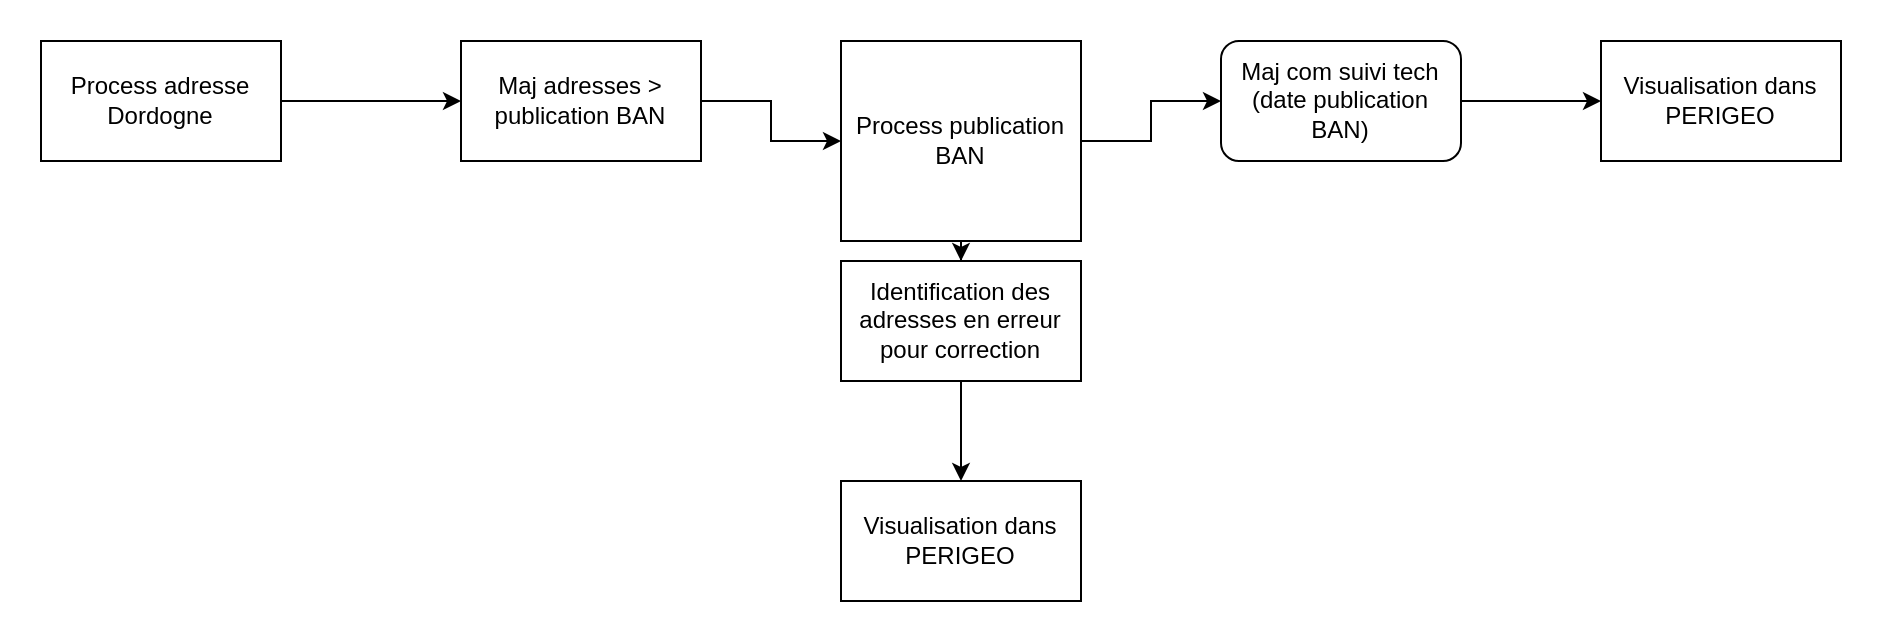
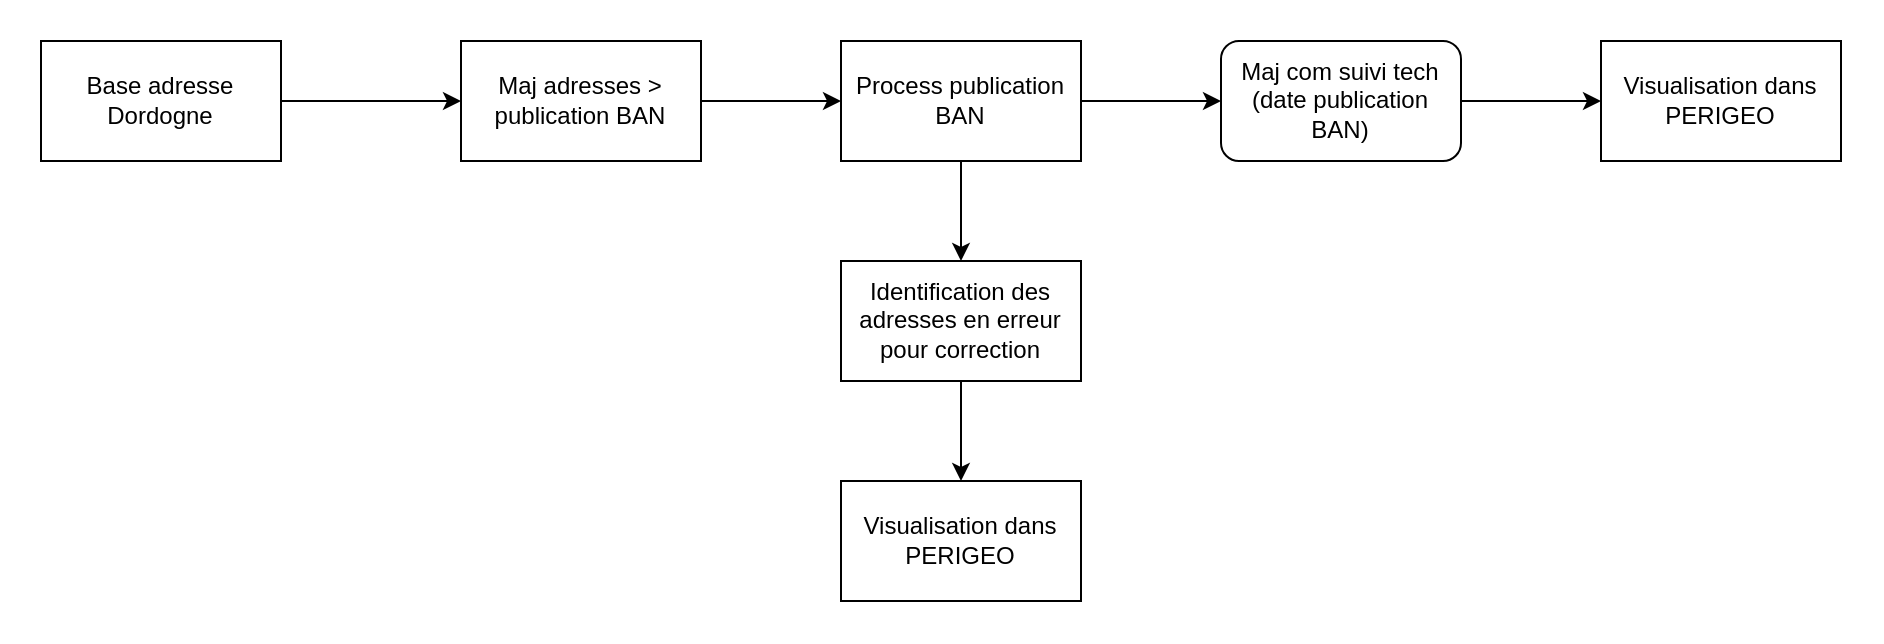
(161, 101) -> (161, 101)
(961, 141) -> (961, 101)
